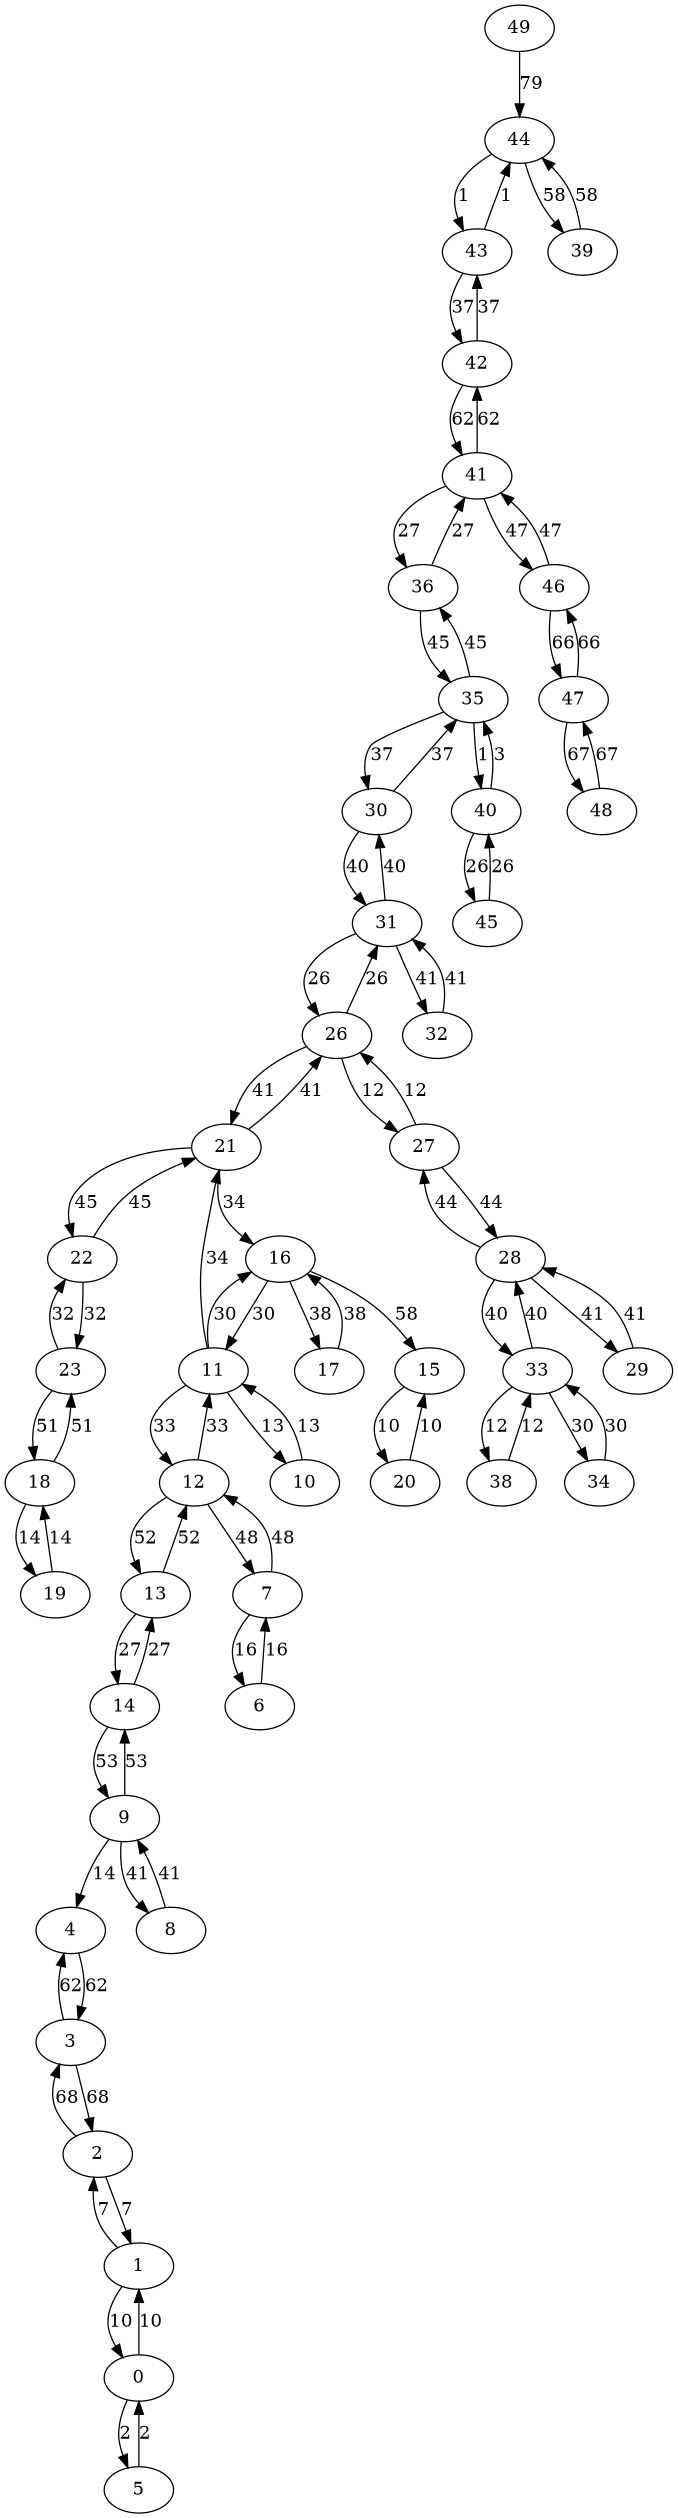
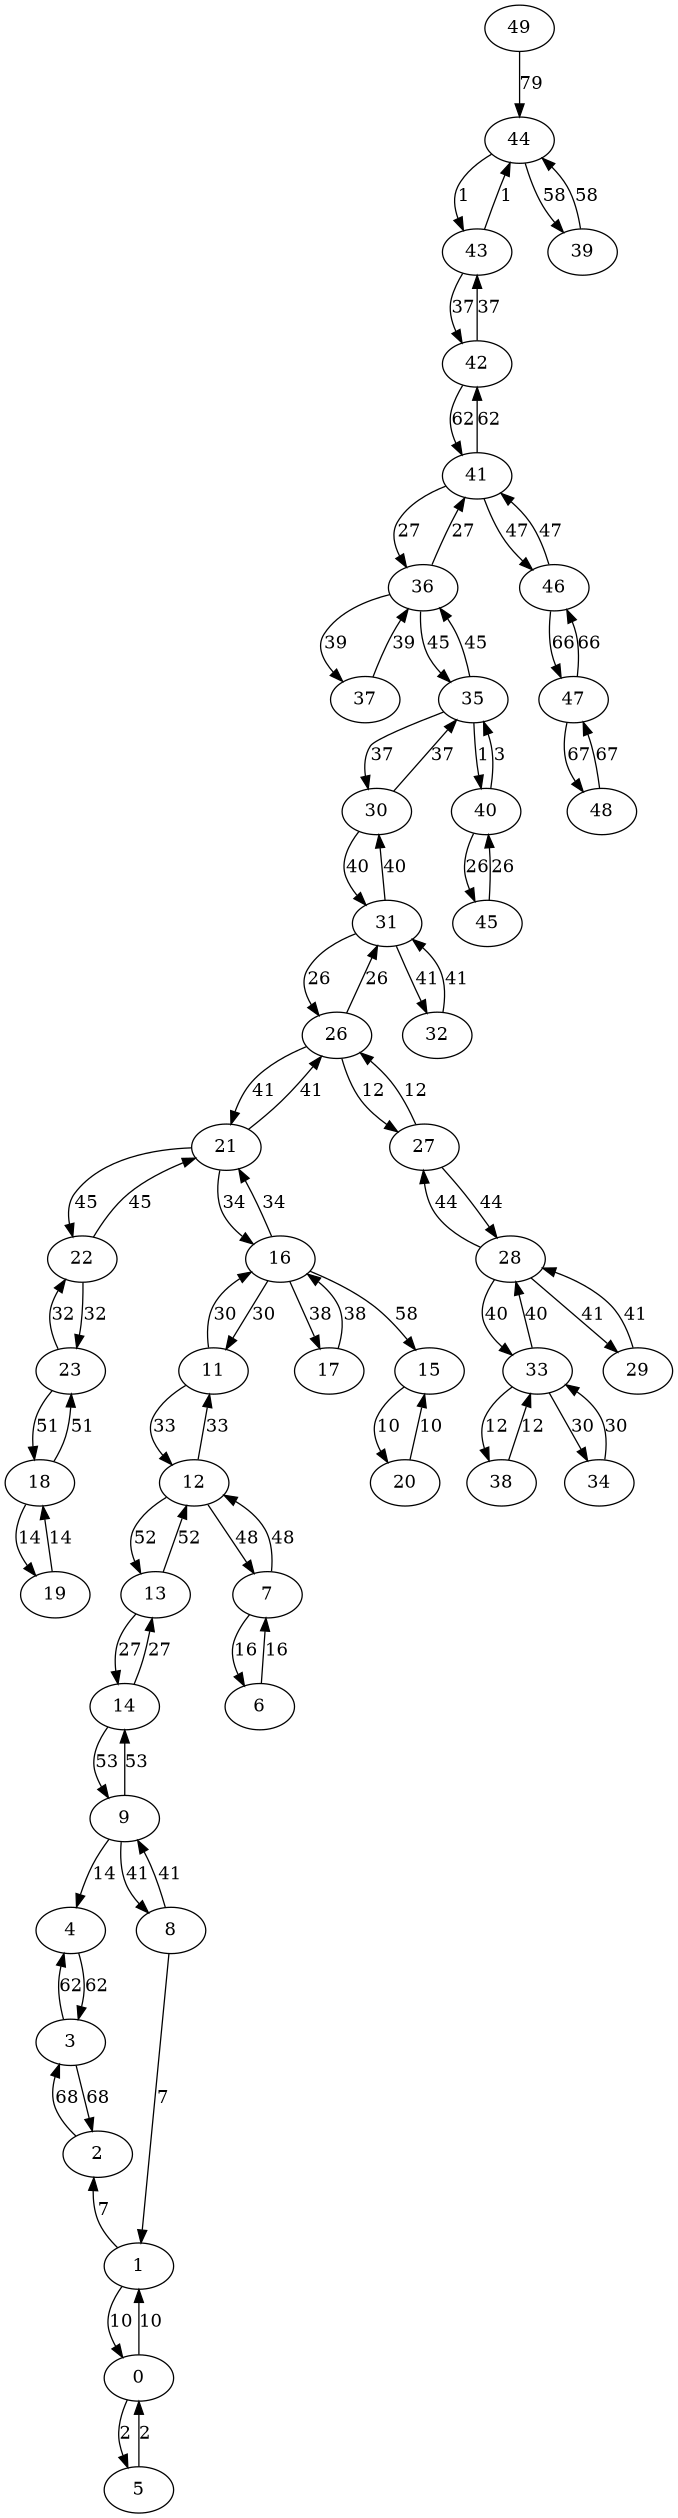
none -> (365, 700)
(201, 1265) -> (259, 1208)
(305, 1483) -> none
(116, 2204) -> (156, 2092)
